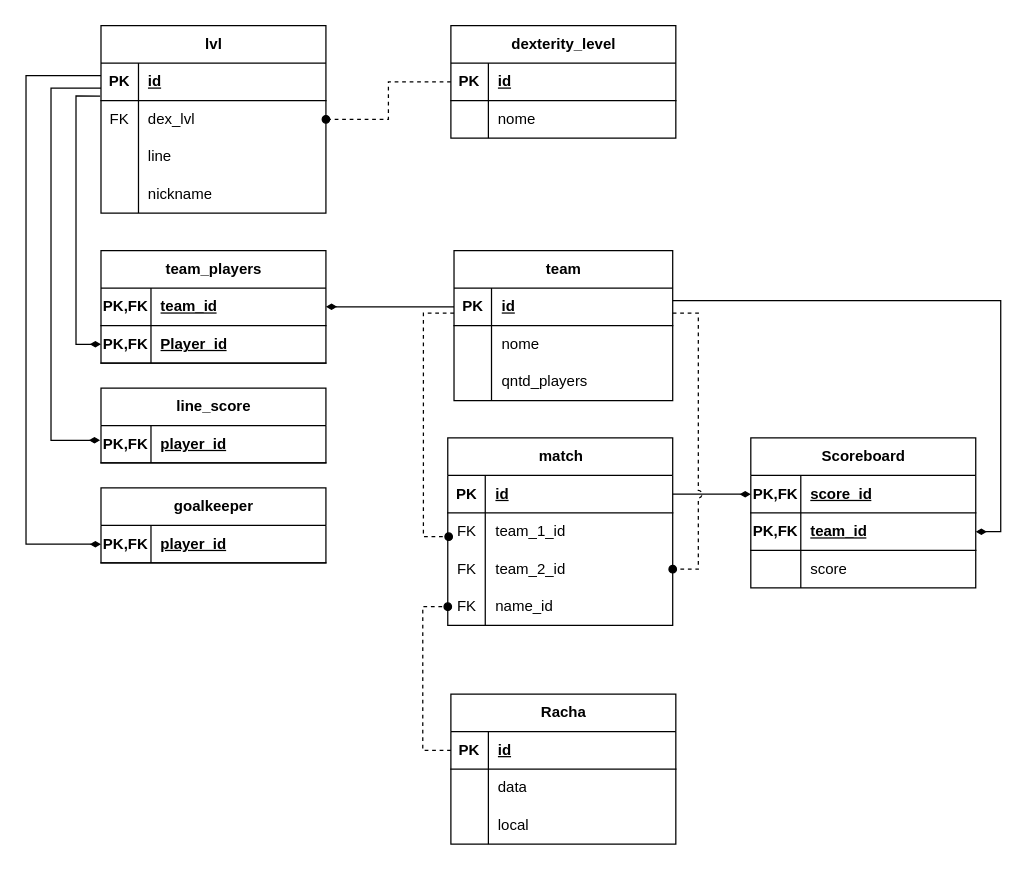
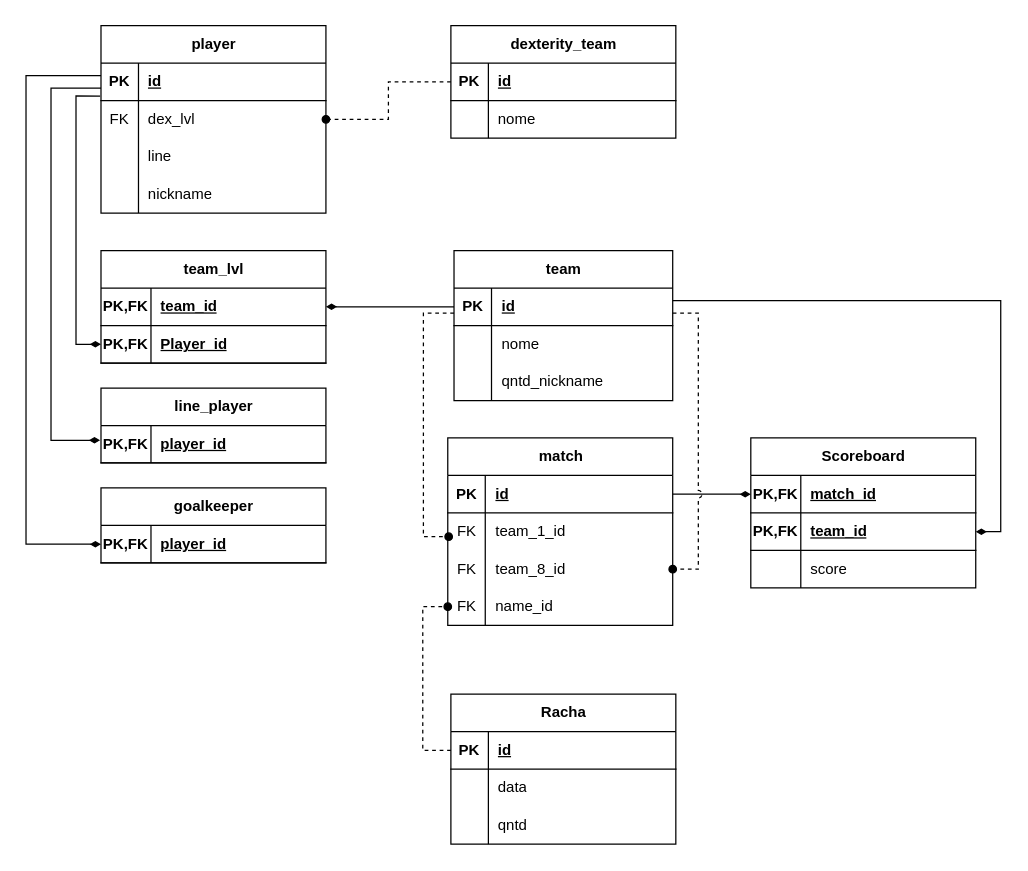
(214, 44) -> (214, 44)
(564, 44) -> (564, 44)
(214, 269) -> (214, 269)
(550, 382) -> (555, 382)
(214, 407) -> (214, 407)
(842, 494) -> (842, 494)
(531, 569) -> (531, 569)
(515, 826) -> (515, 826)
